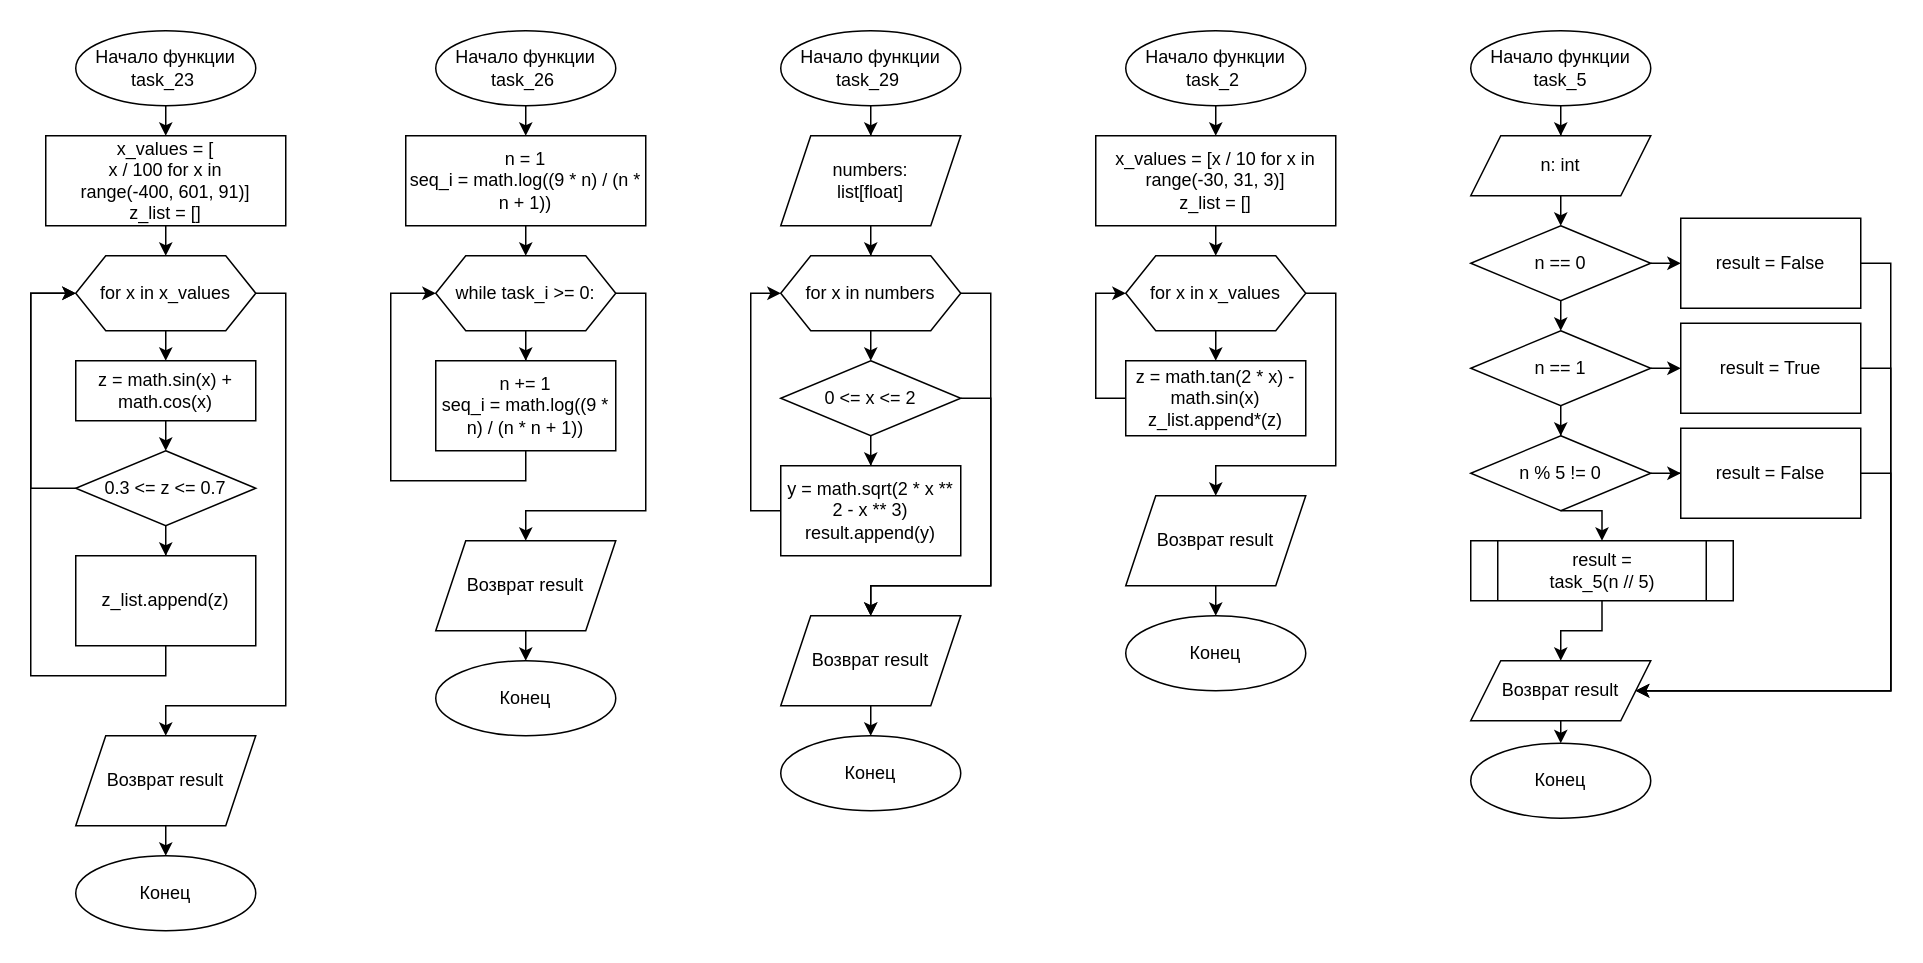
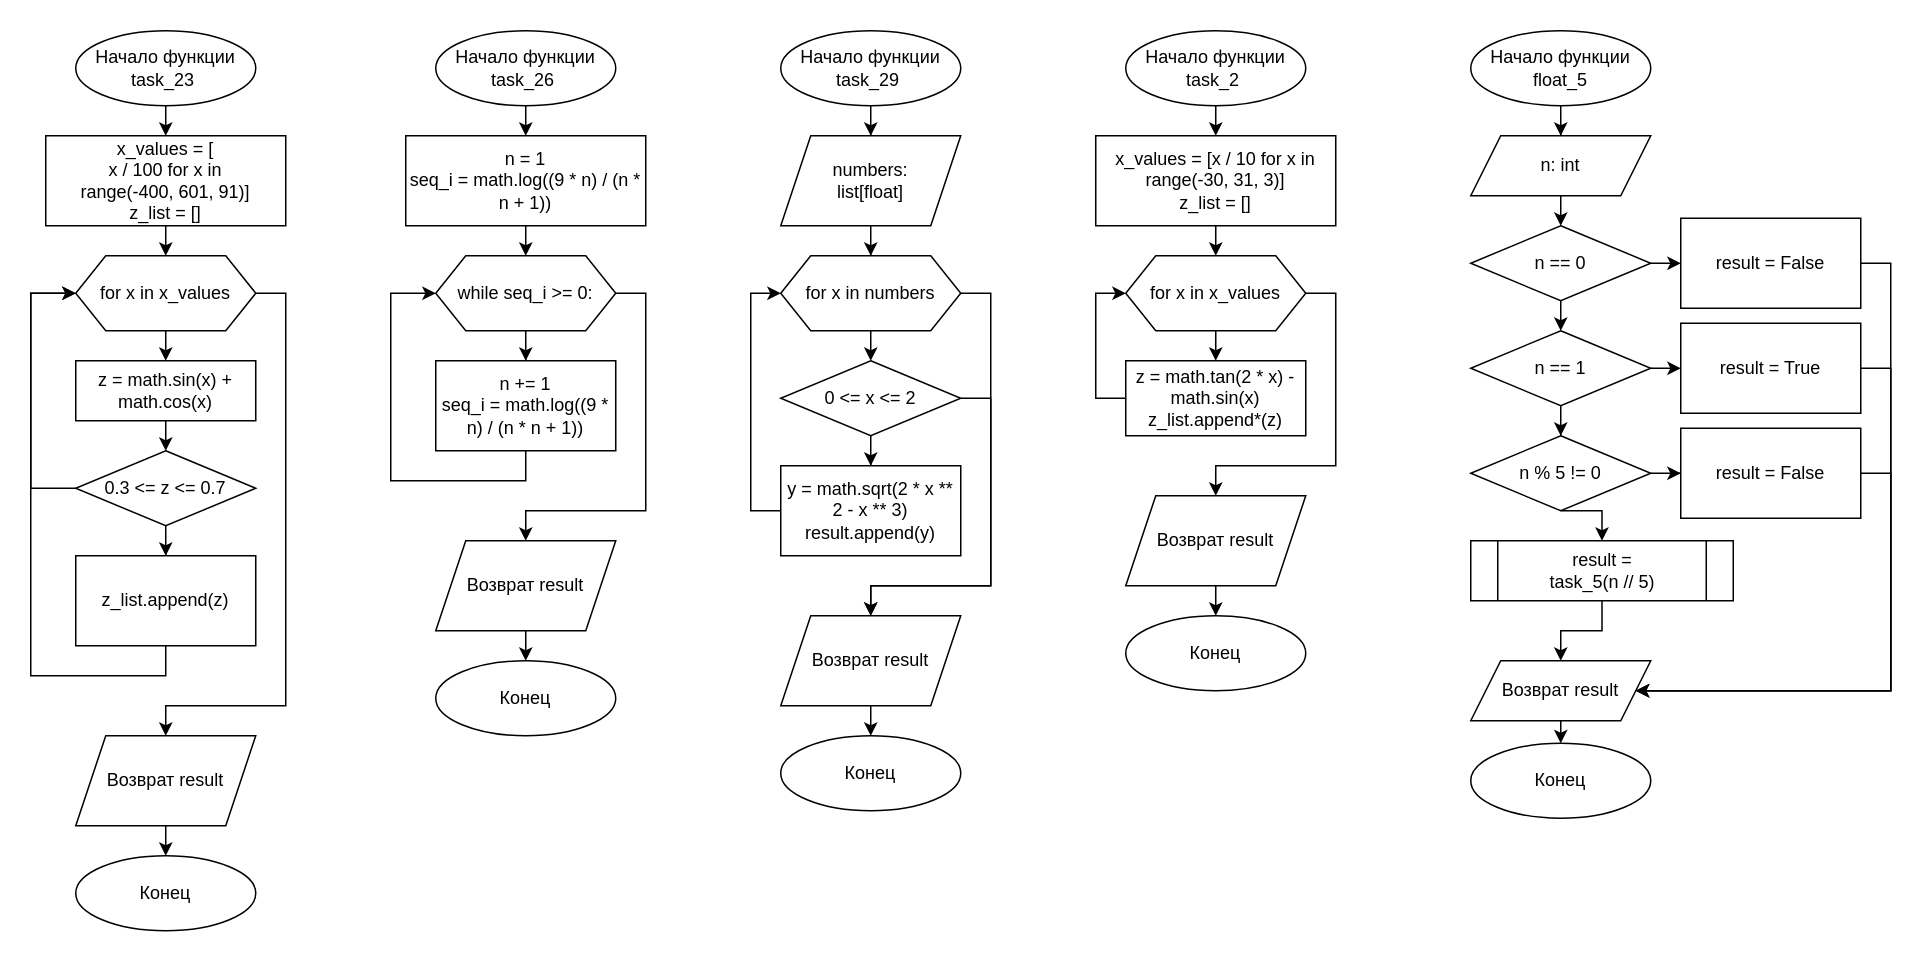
(1561, 68) -> (1561, 68)
(526, 293) -> (526, 293)
